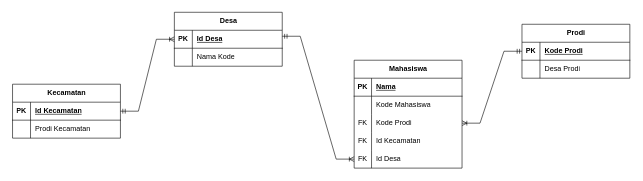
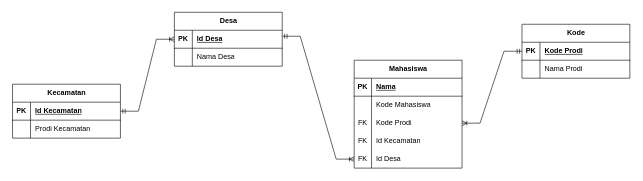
(577, 33) -> (577, 33)
(214, 57) -> (214, 57)
(563, 69) -> (563, 69)
